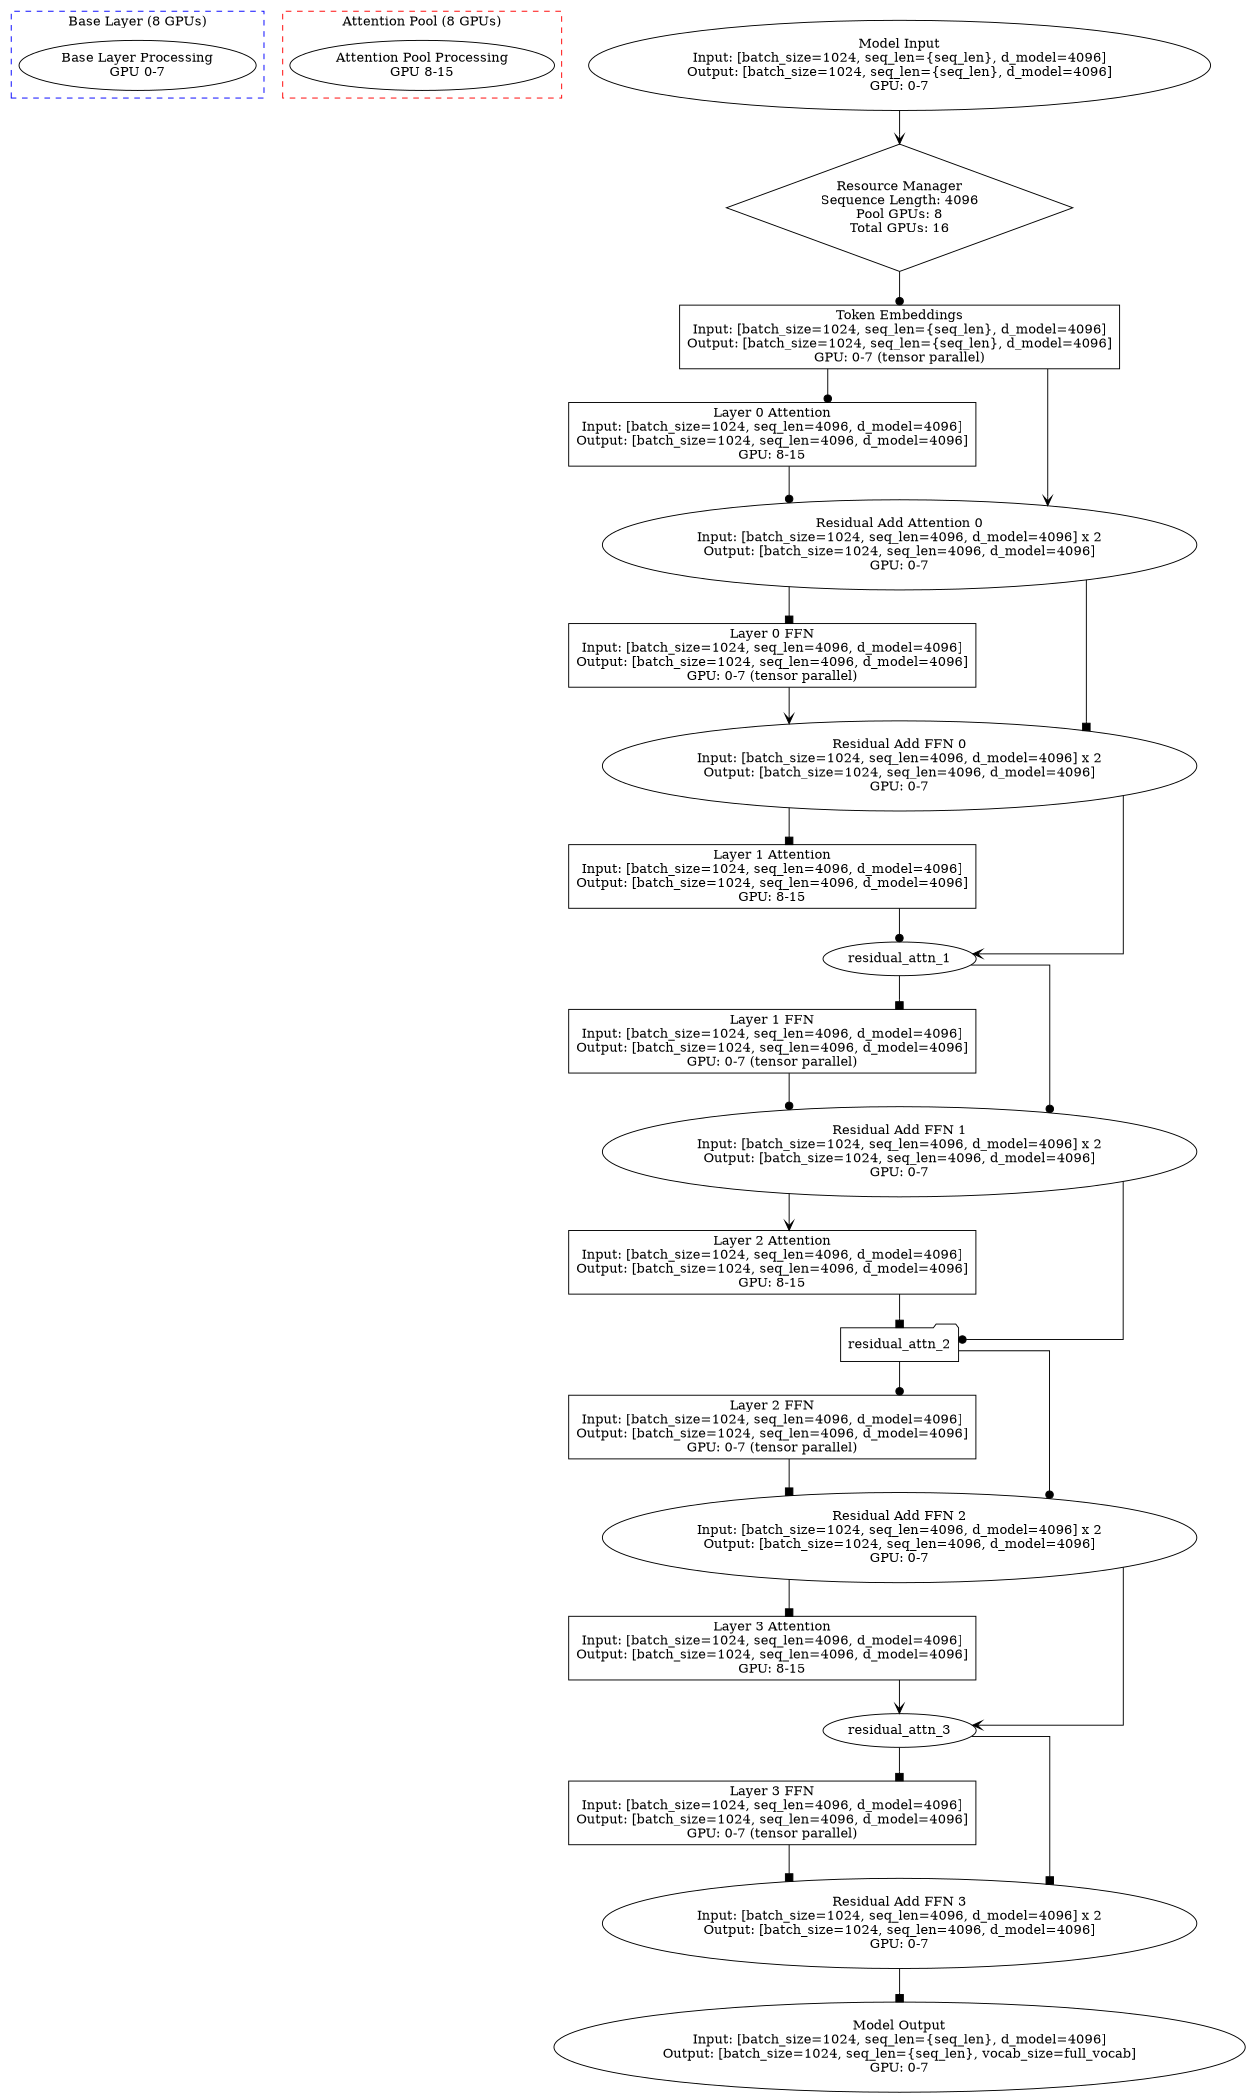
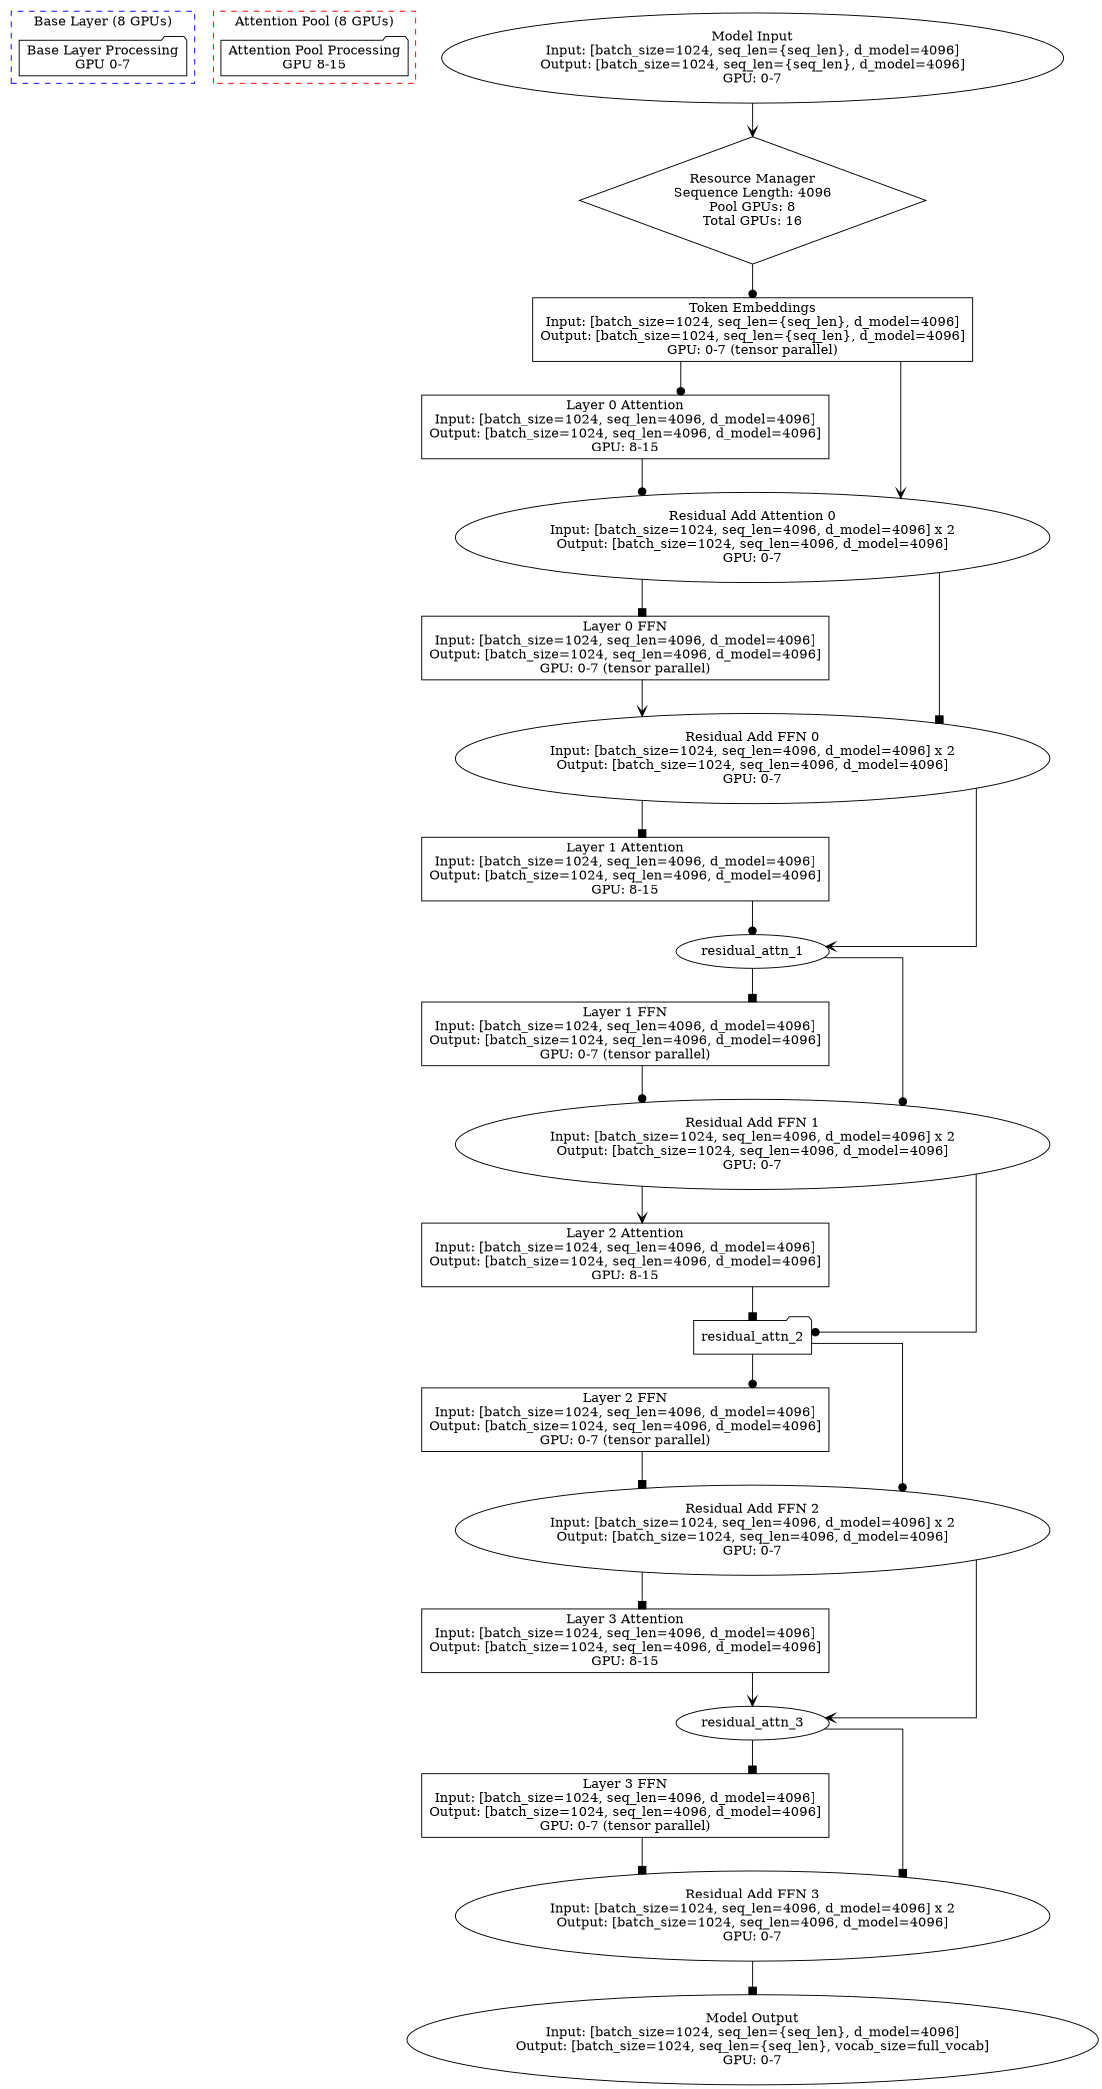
(138, 65) -> (103, 58)
(422, 65) -> (315, 58)
